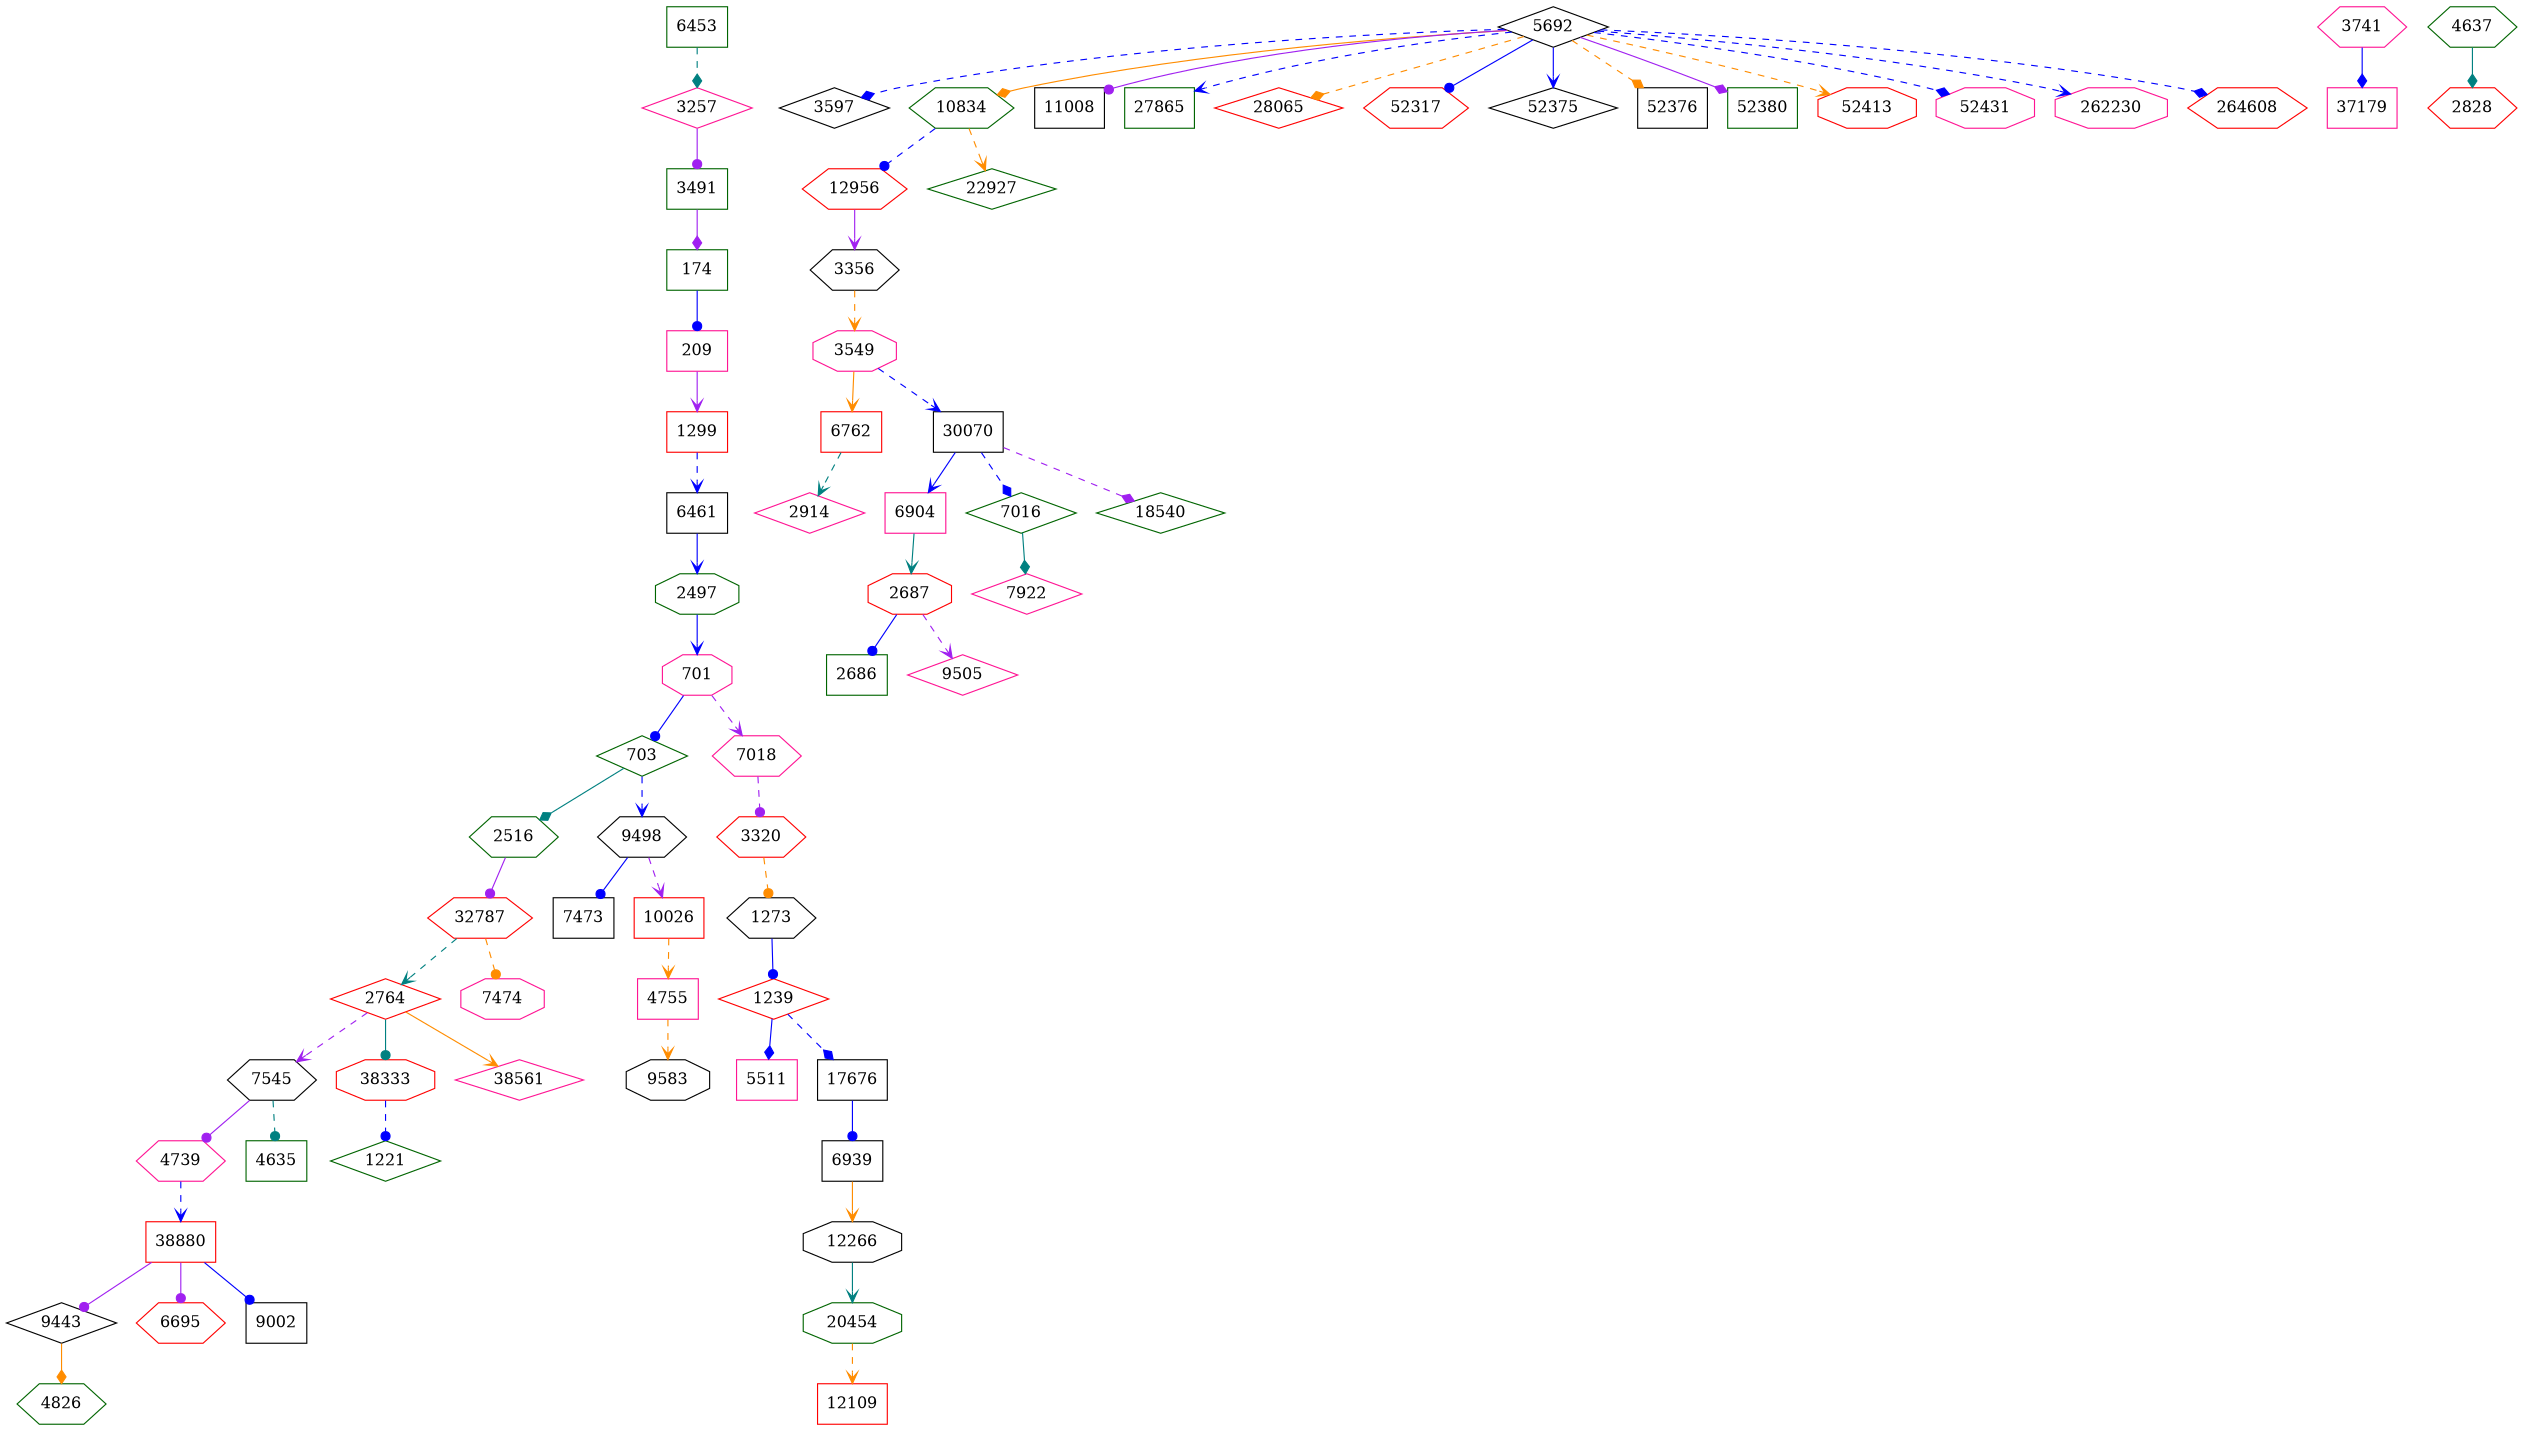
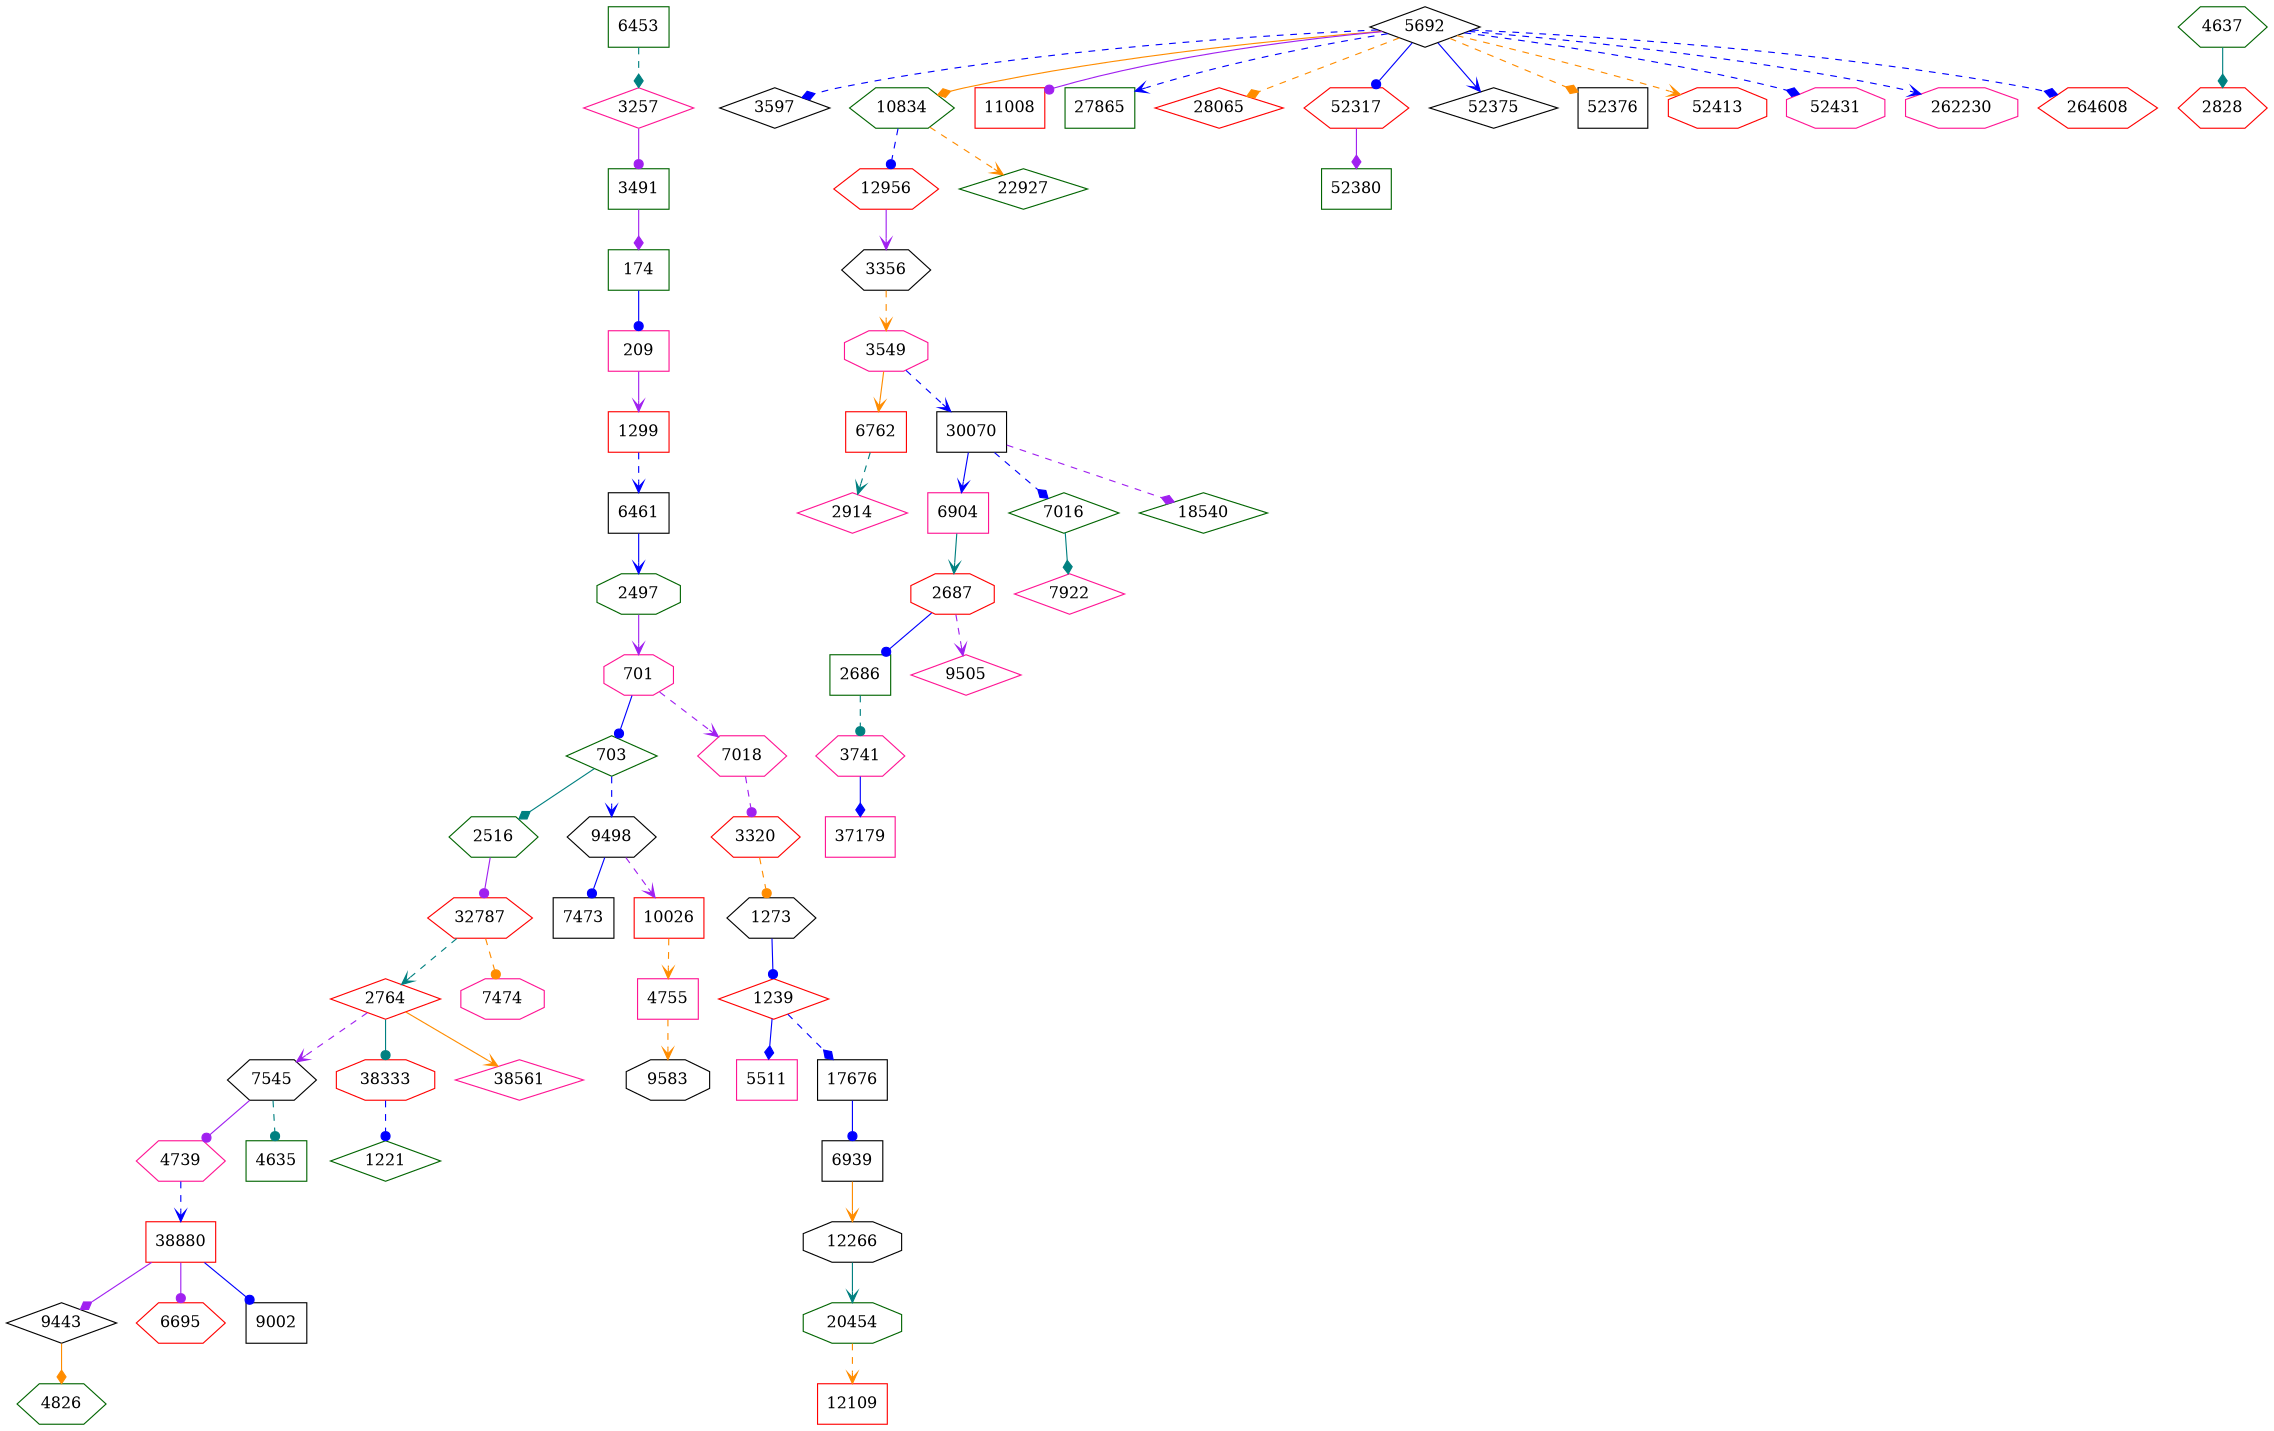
(1647, 61) -> (1356, 142)
(1070, 108) -> (1010, 108)
(697, 629) -> (639, 629)
none -> (860, 711)
(120, 1283) -> (122, 1282)
